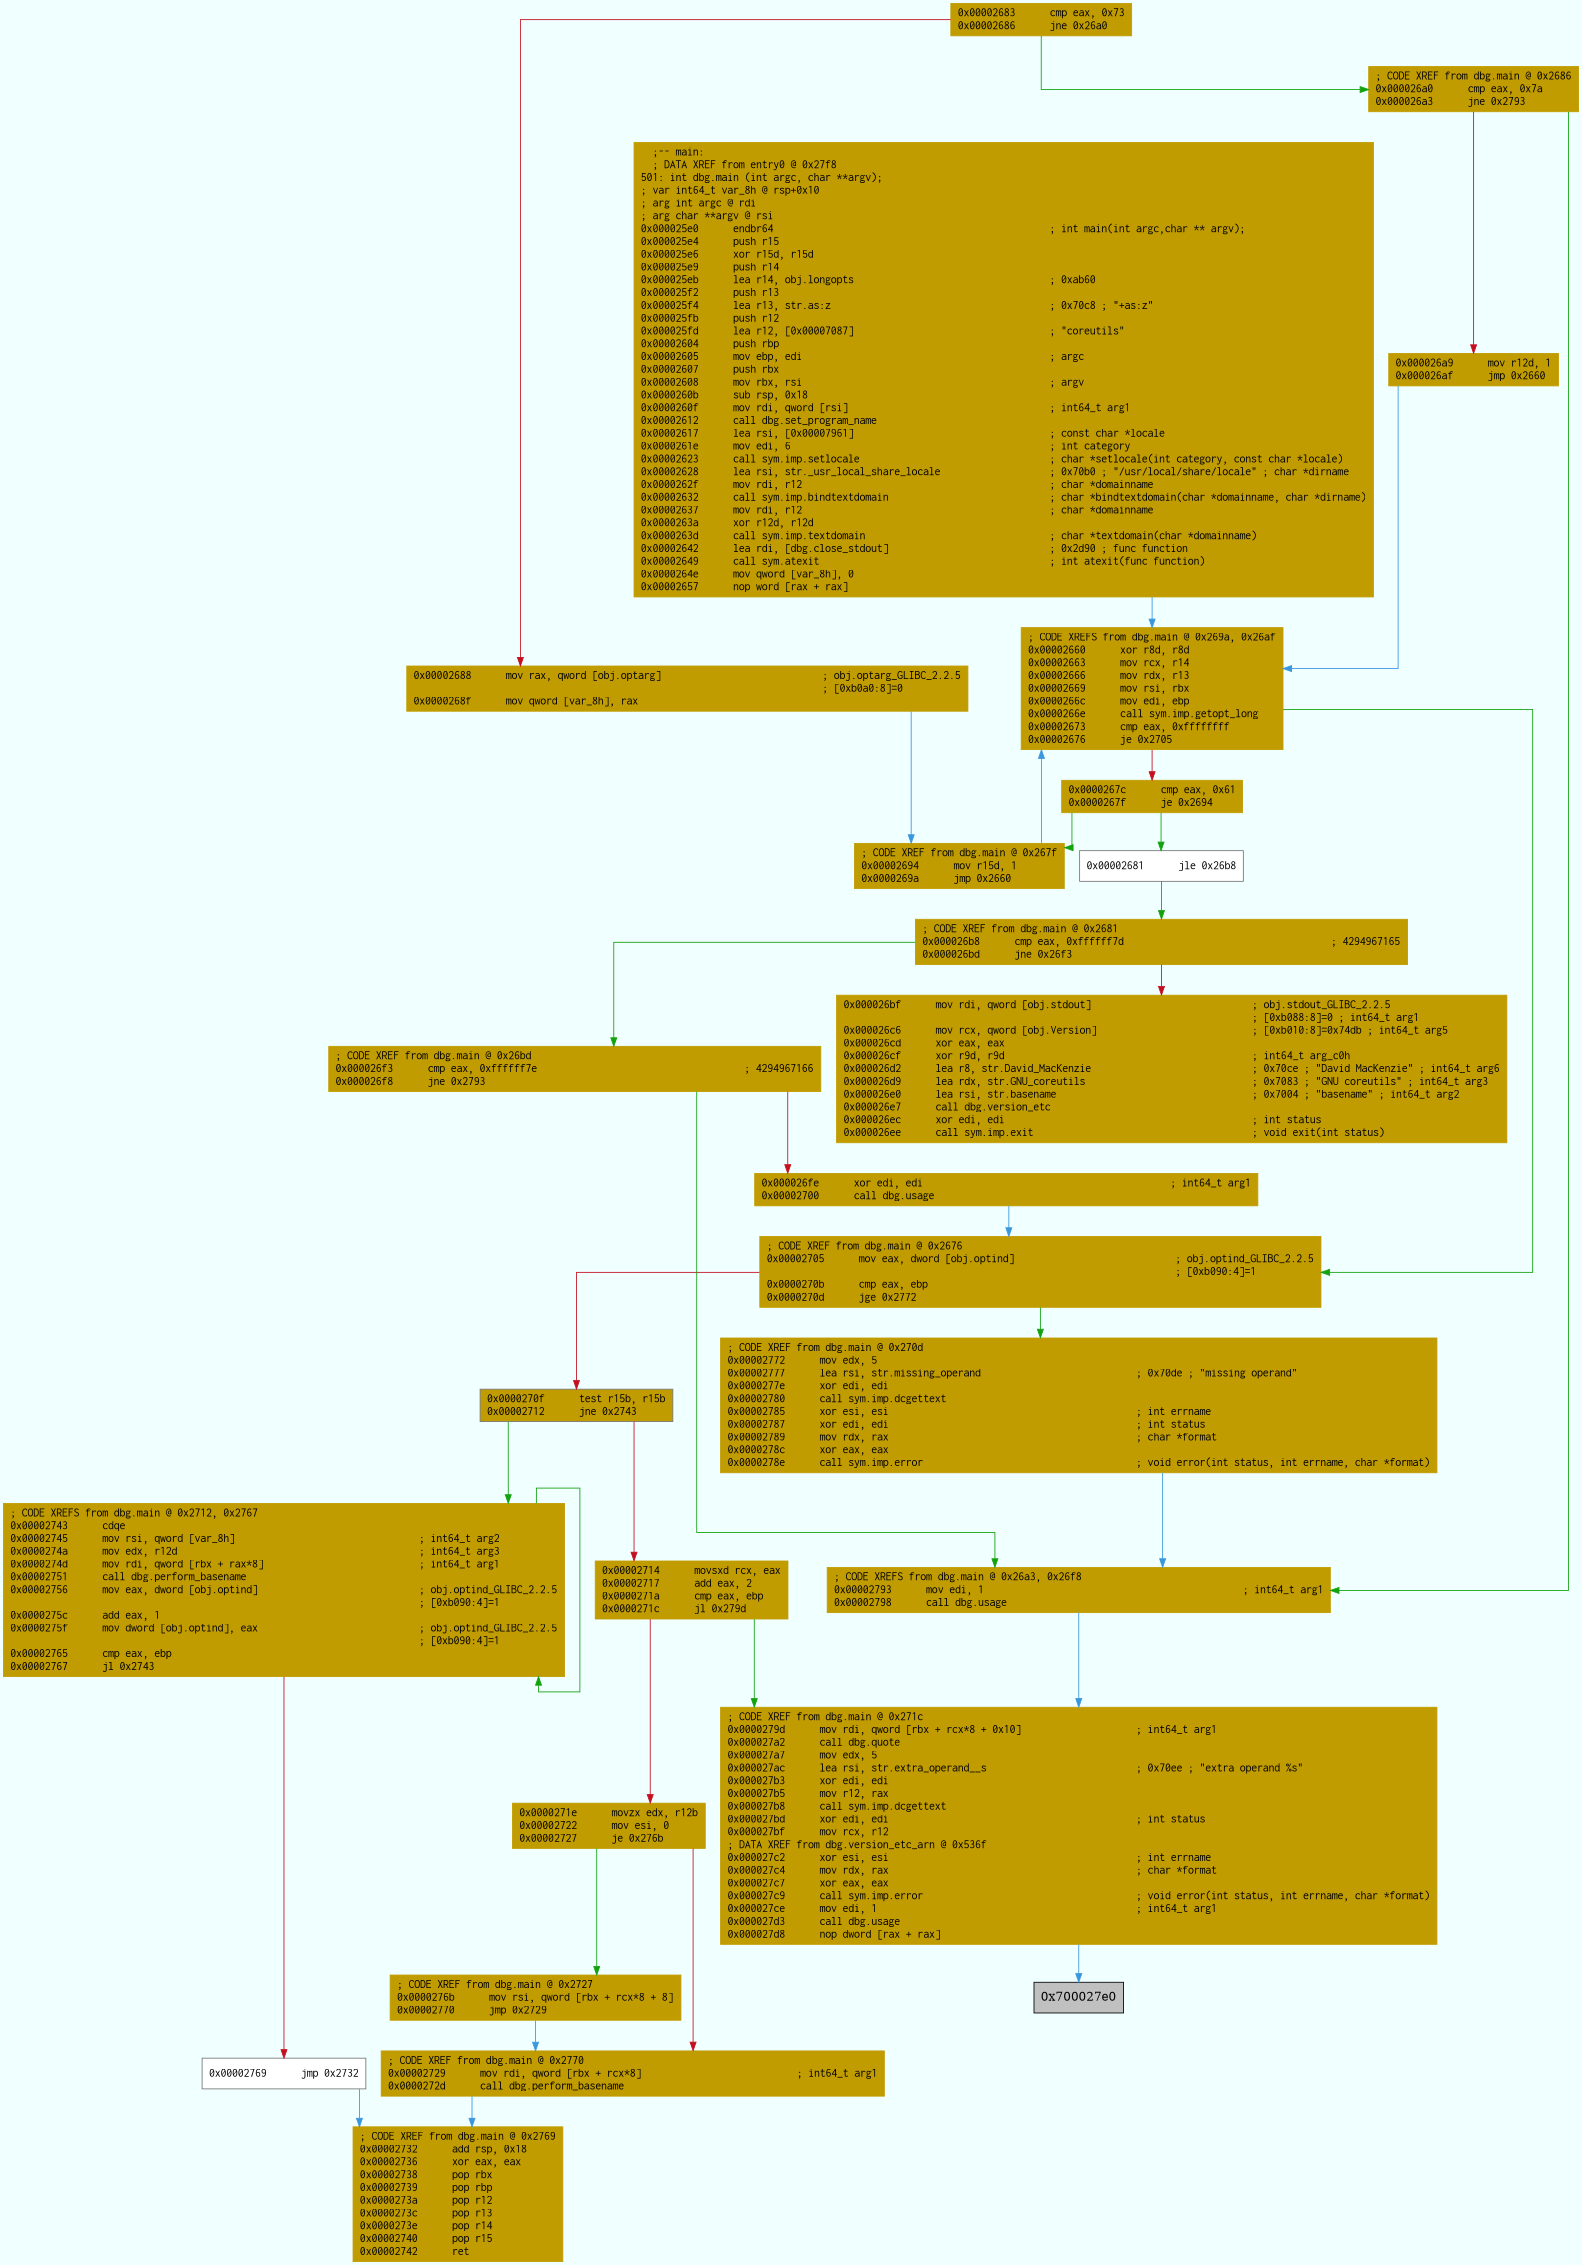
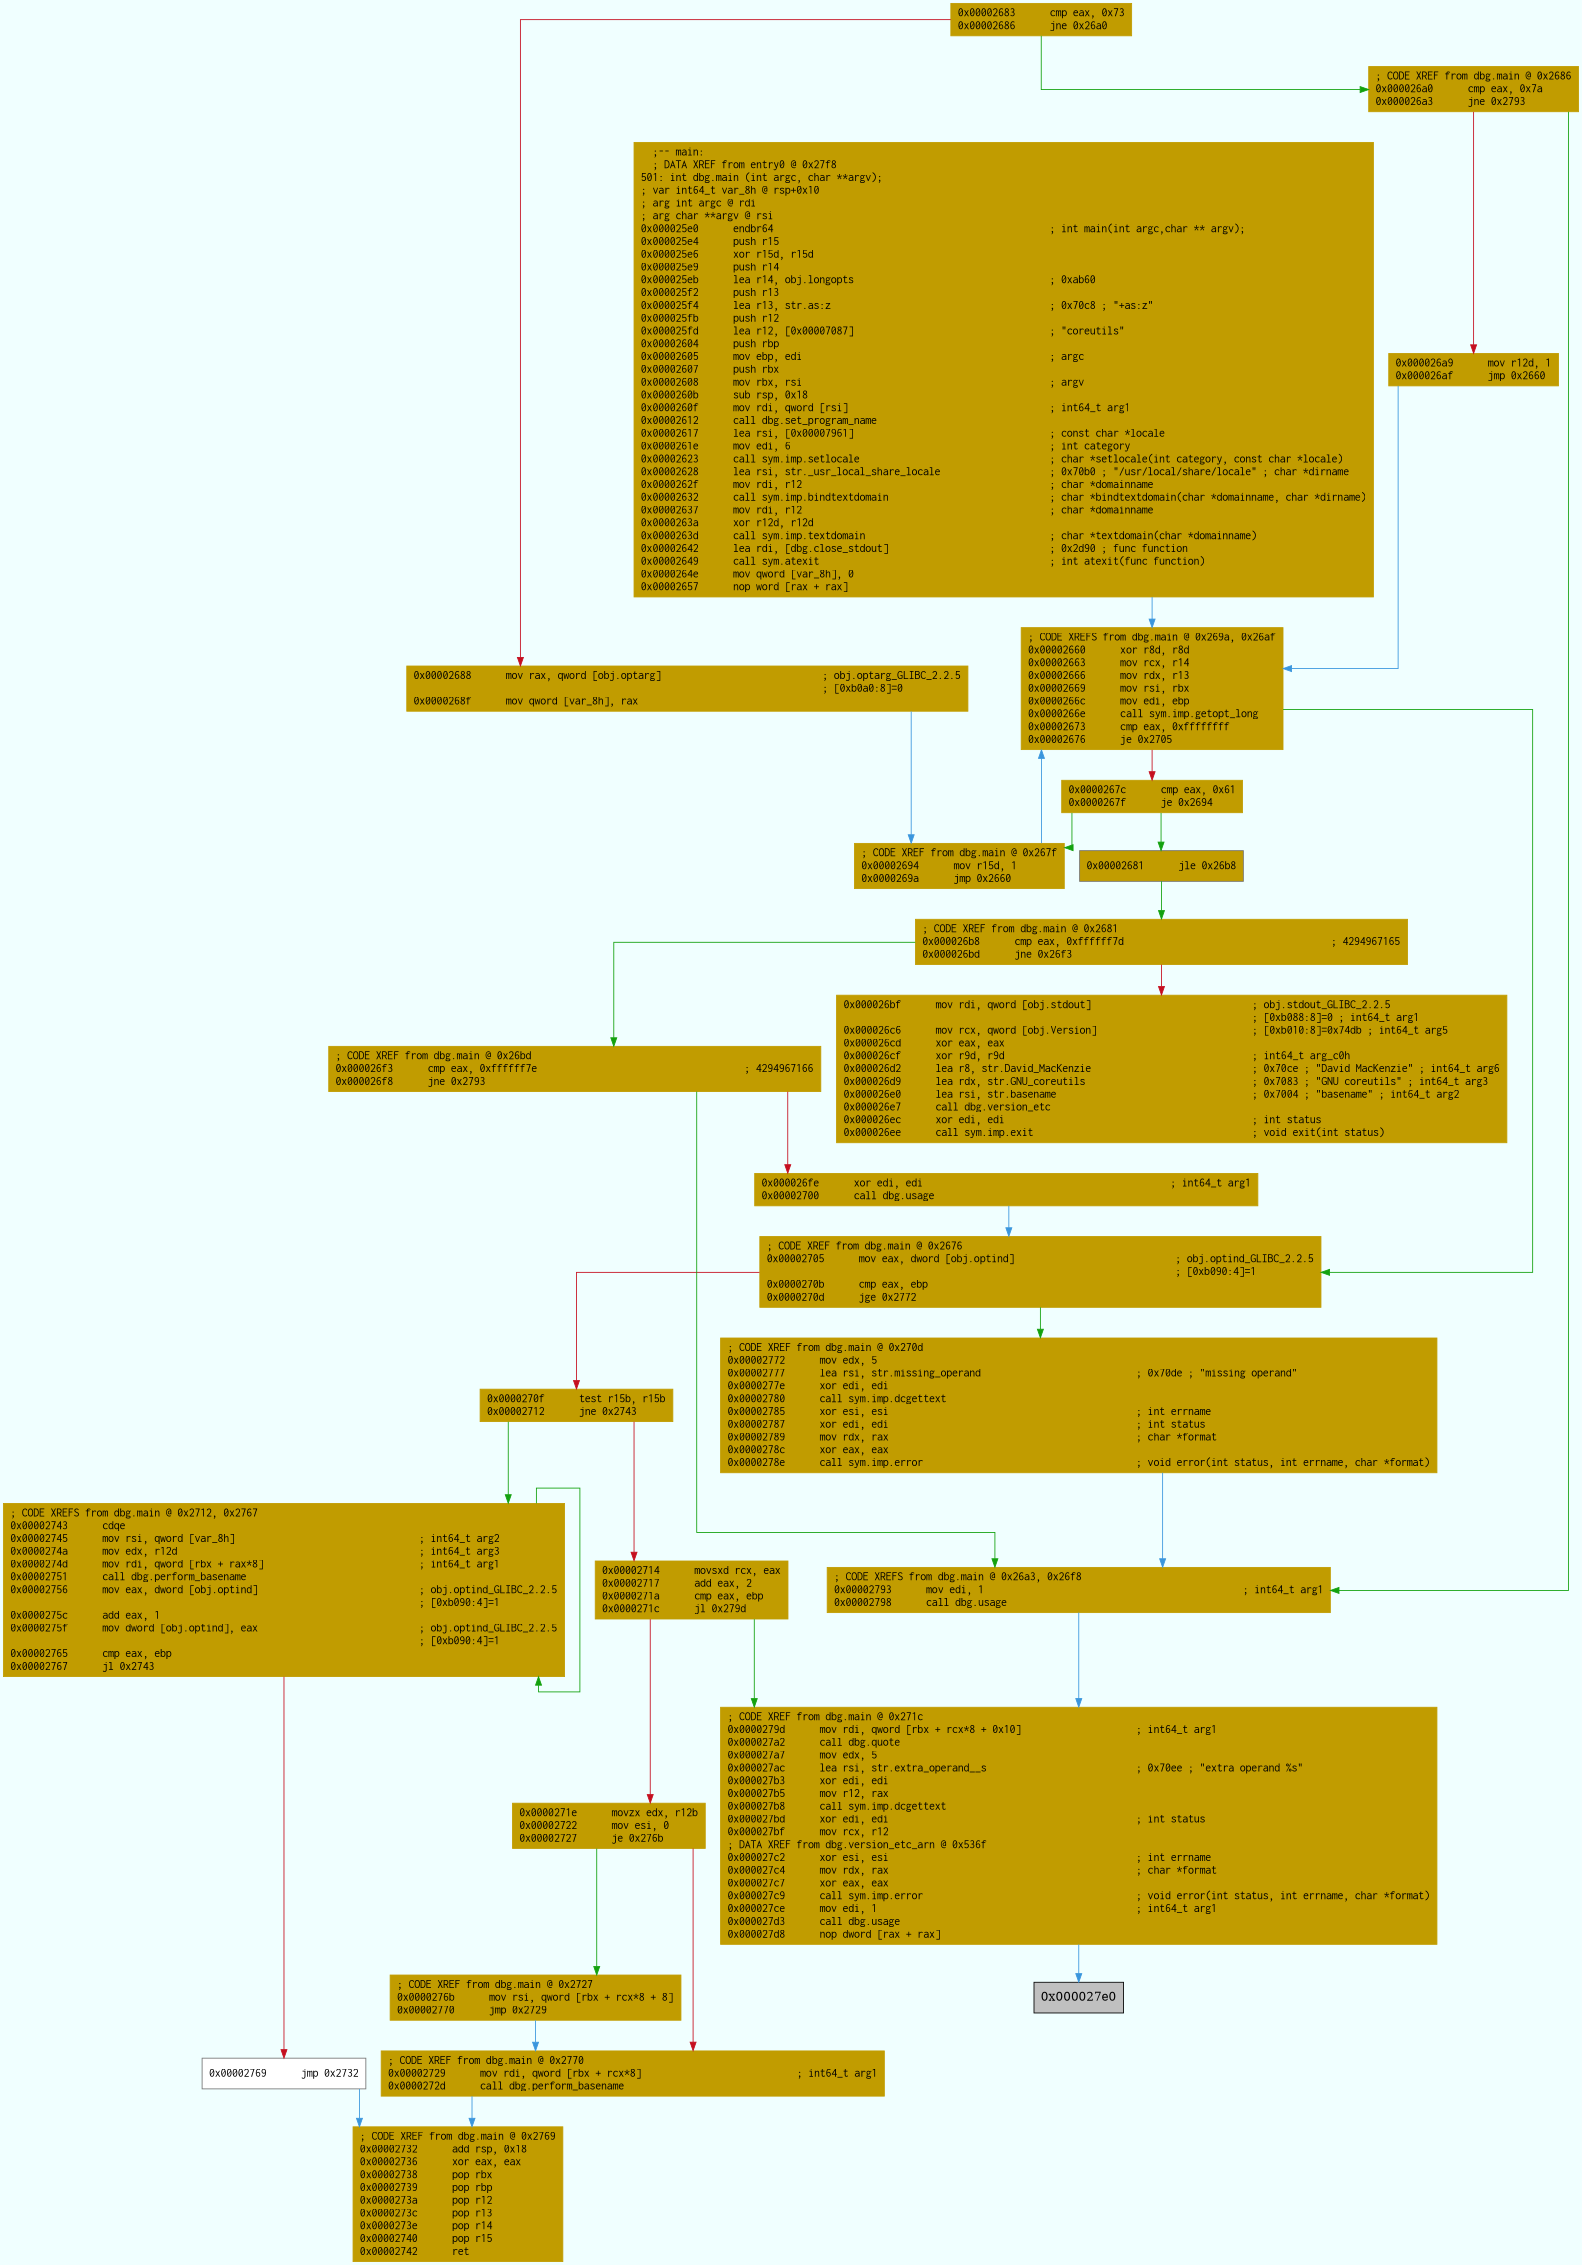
(1161, 866) -> (1161, 866)
(576, 1405) -> (576, 1405)
(1079, 1998) -> (1079, 1998)
